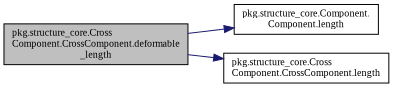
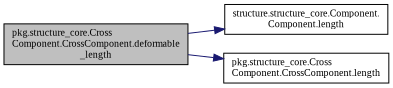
(306, 19) -> (306, 19)
